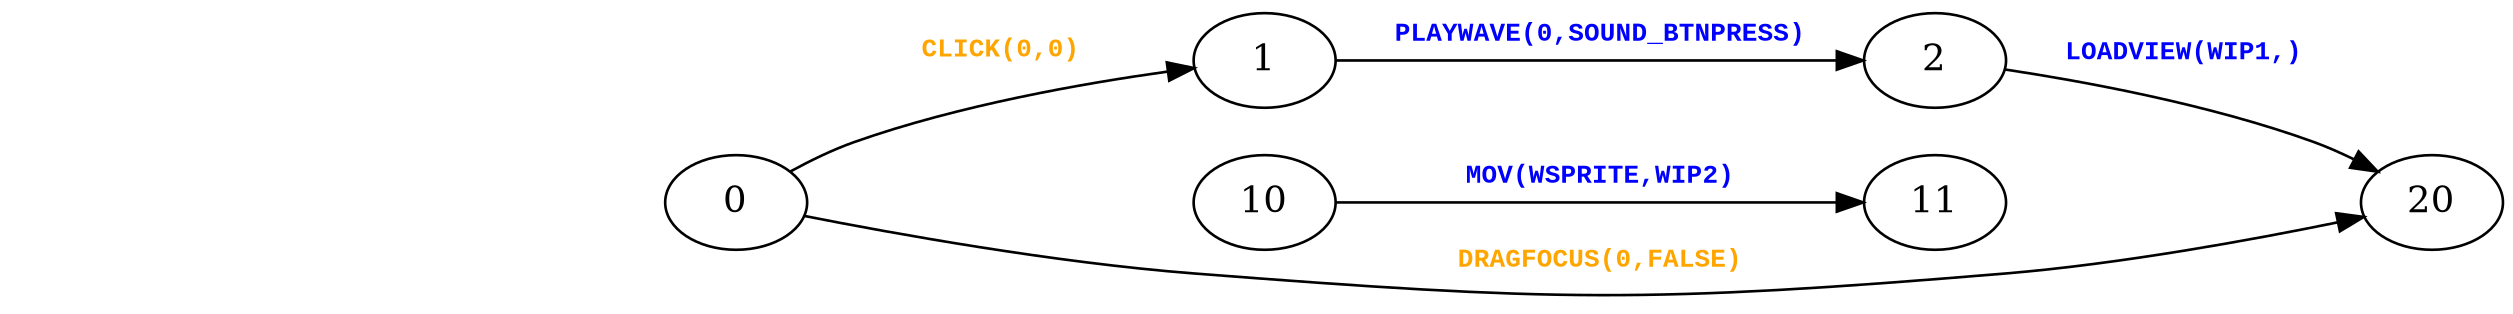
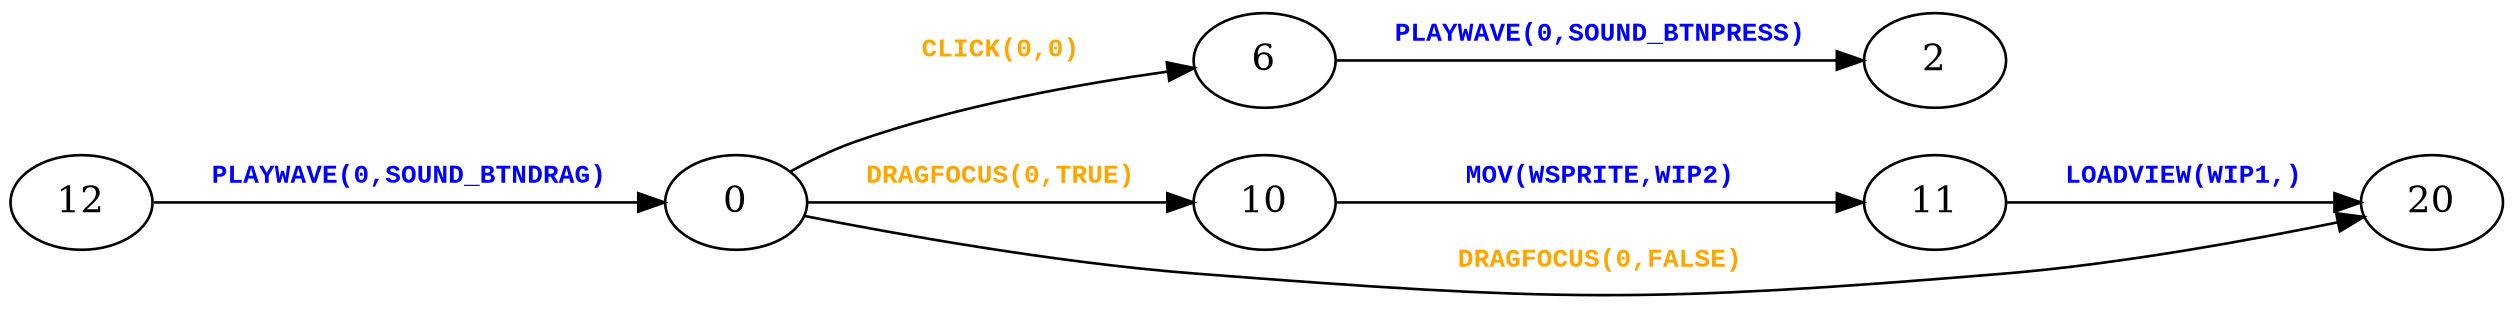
(1265, 60) -> (1265, 60)
(2182, 104) -> (2170, 202)
none -> (82, 202)
none -> (987, 202)
